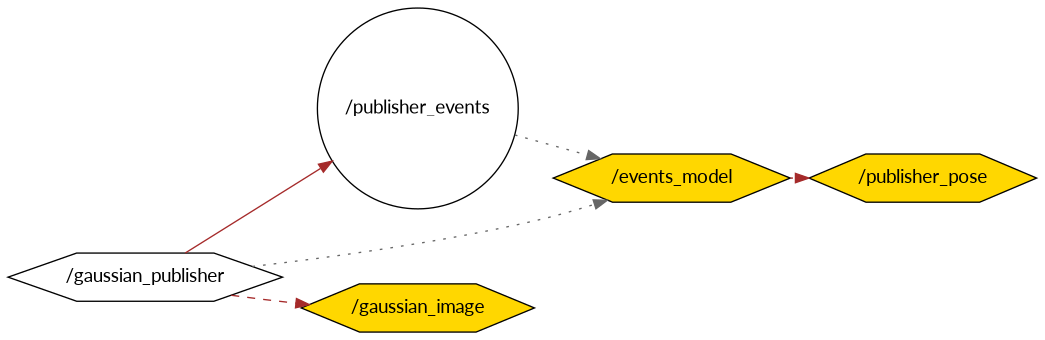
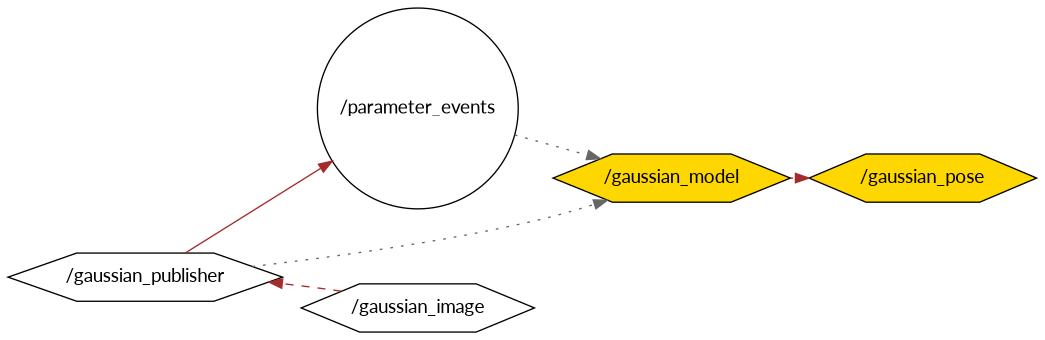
(418, 108) -> (418, 108)
(672, 178) -> (672, 178)
(923, 178) -> (923, 178)
(263, 299) -> (312, 287)
(418, 308) -> (418, 308)
